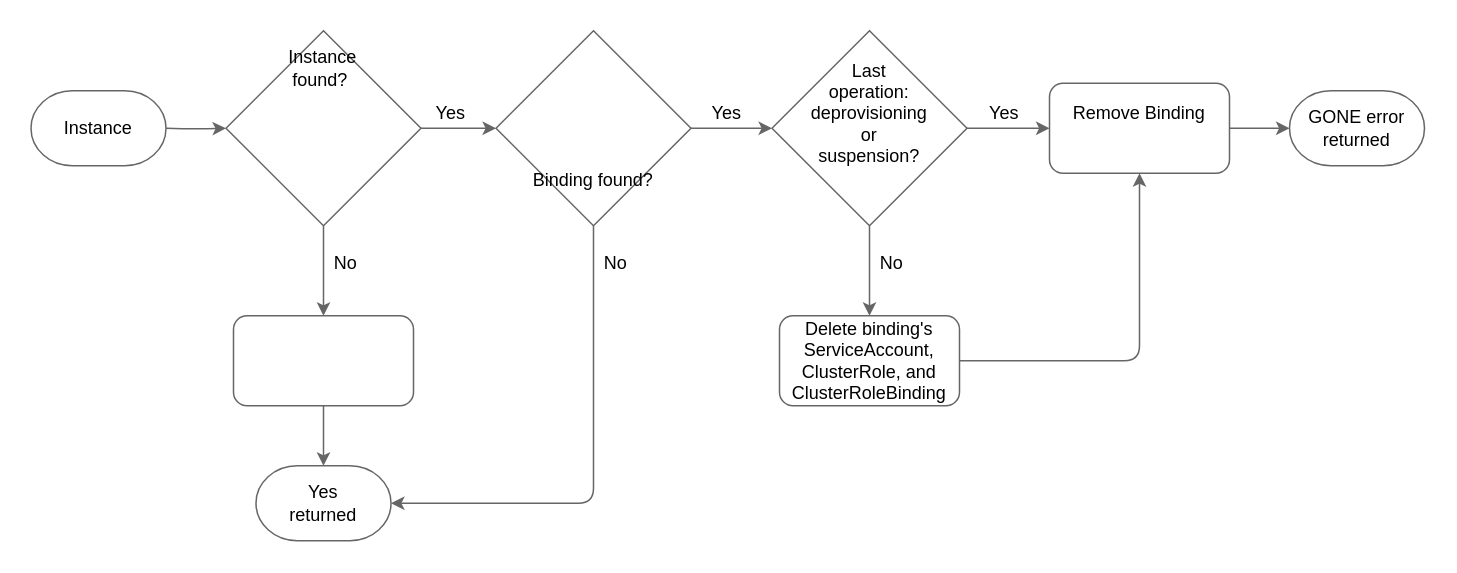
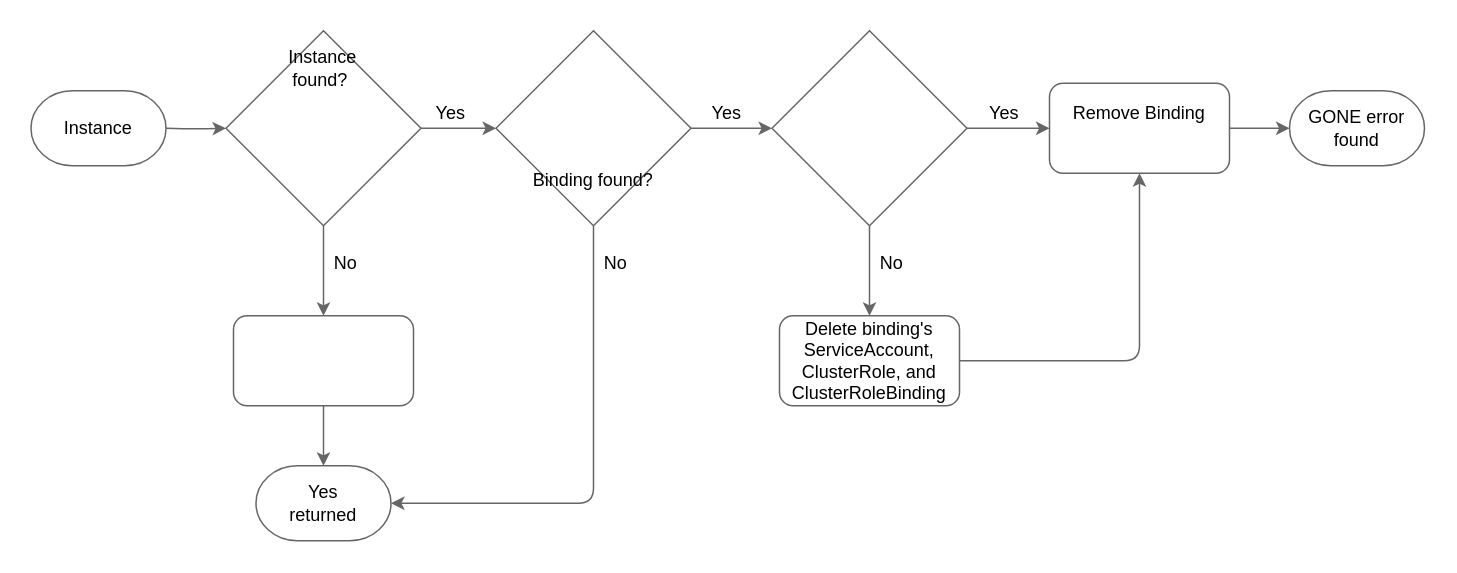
(869, 113) -> none
(1357, 128) -> (1357, 128)
